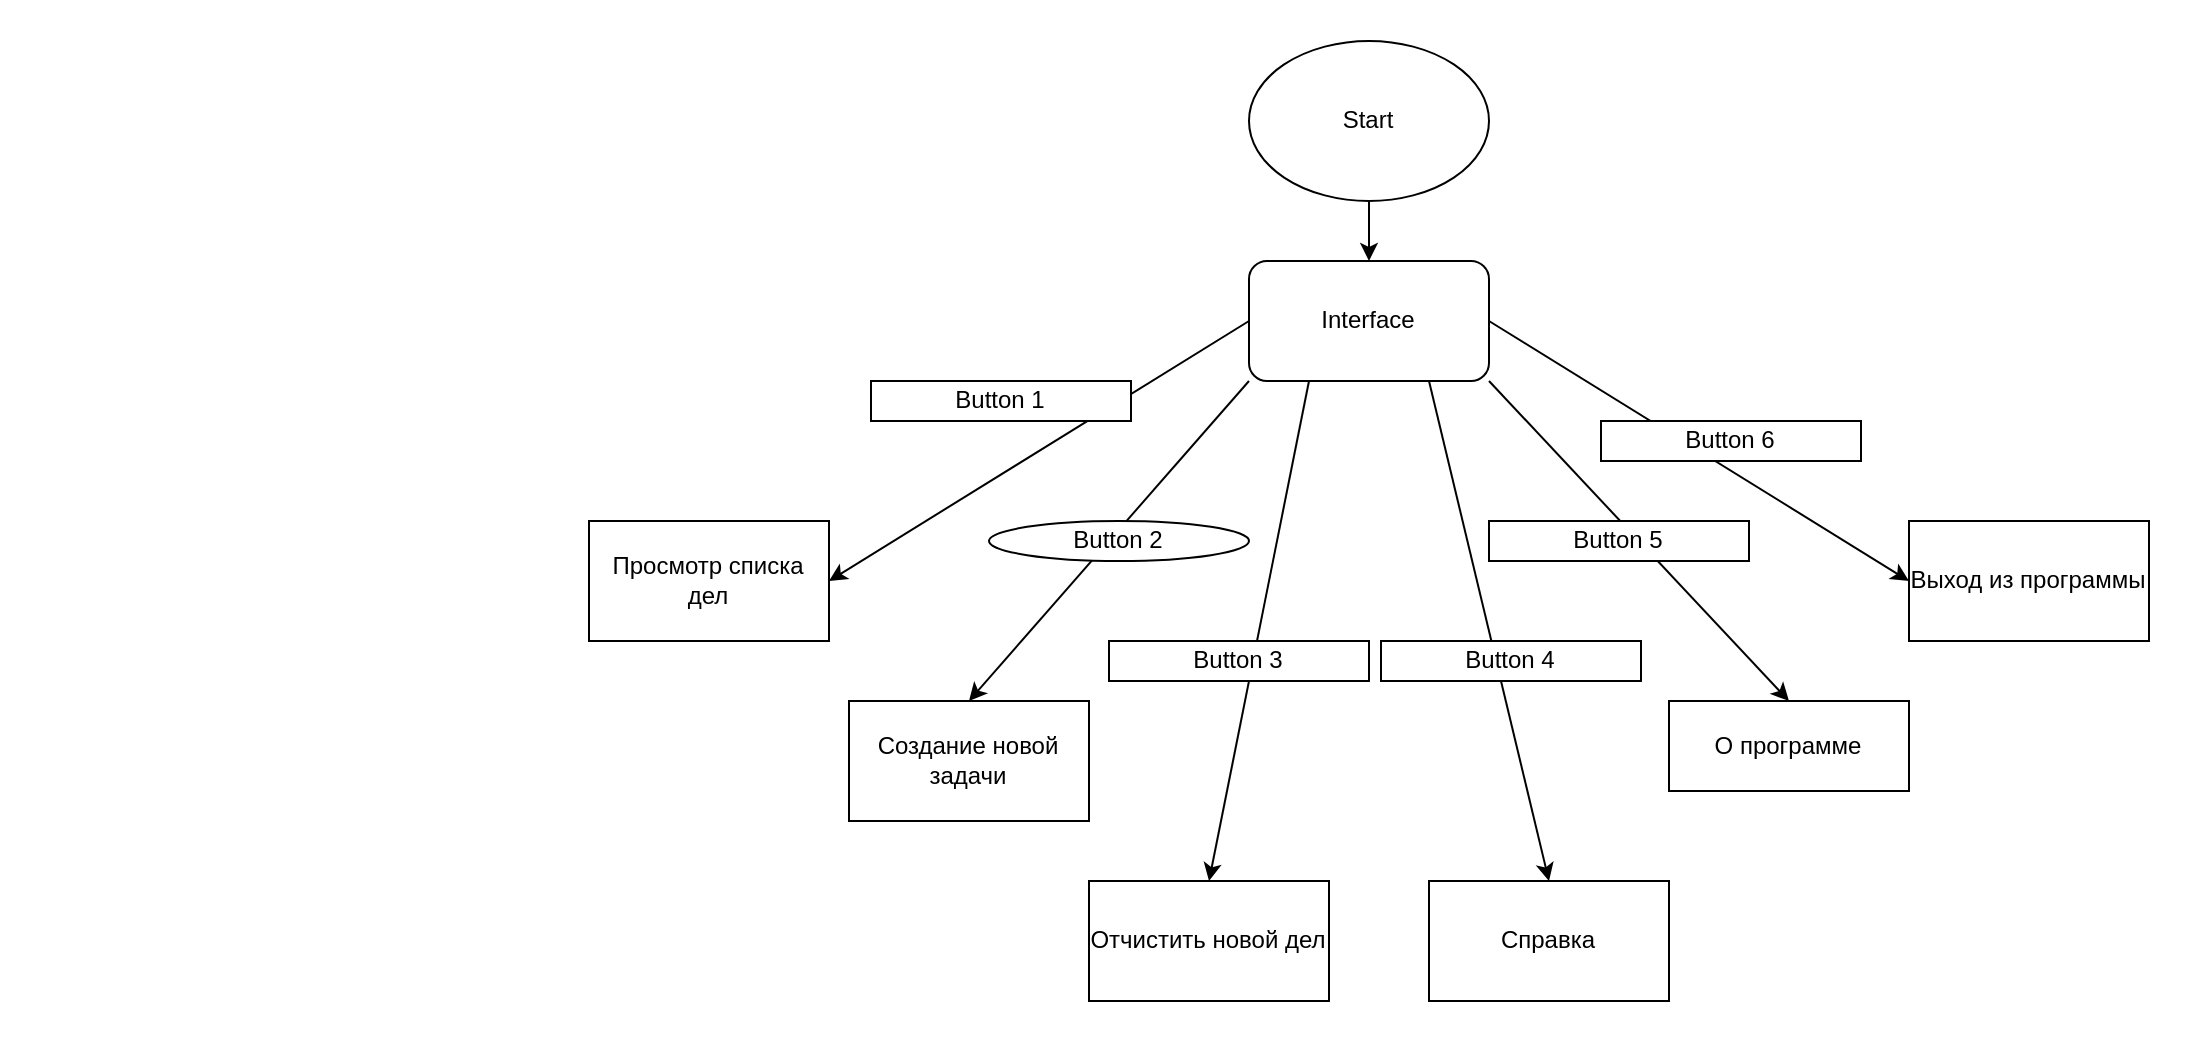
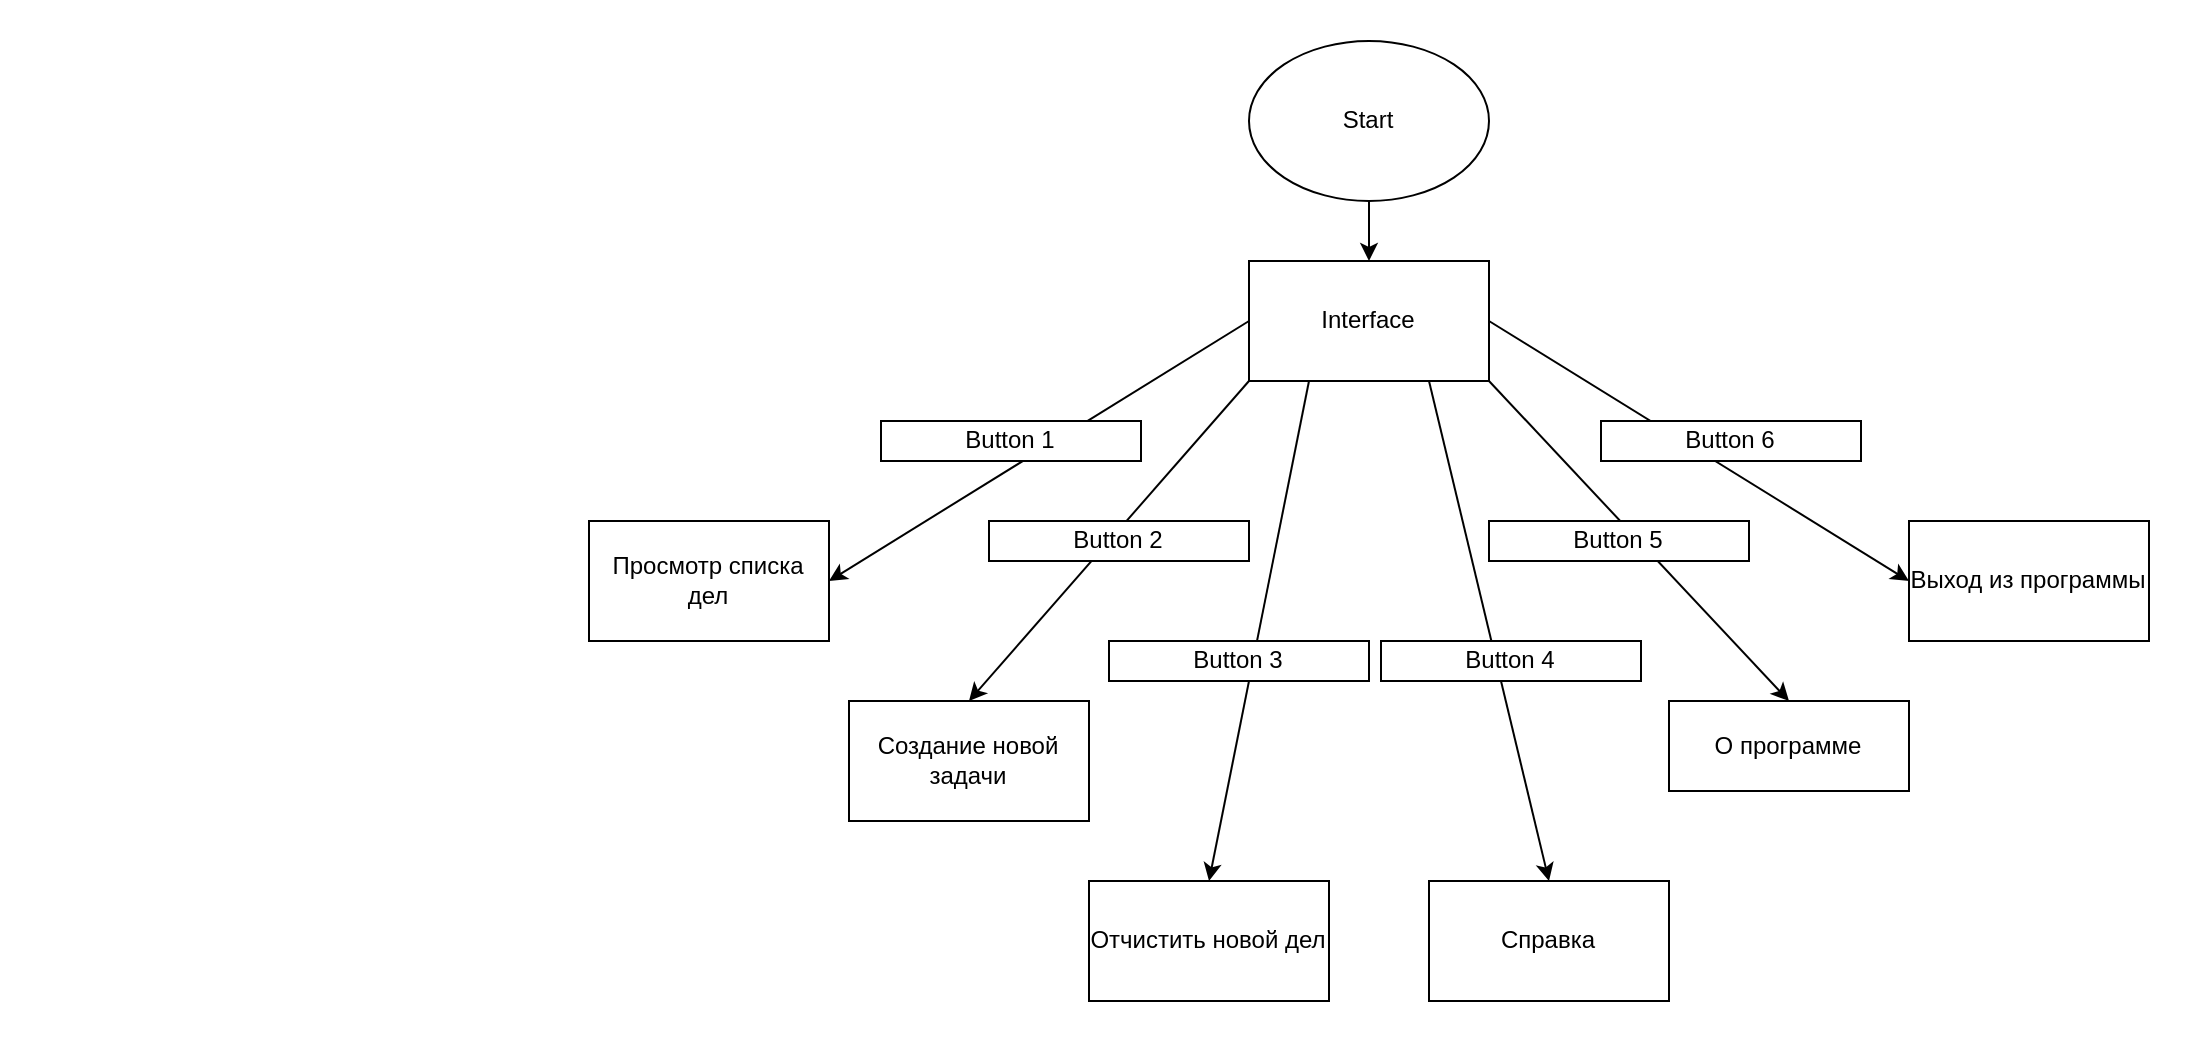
(1369, 321) -> (1369, 321)
(1001, 401) -> (1011, 441)
(1119, 541) -> (1119, 541)
